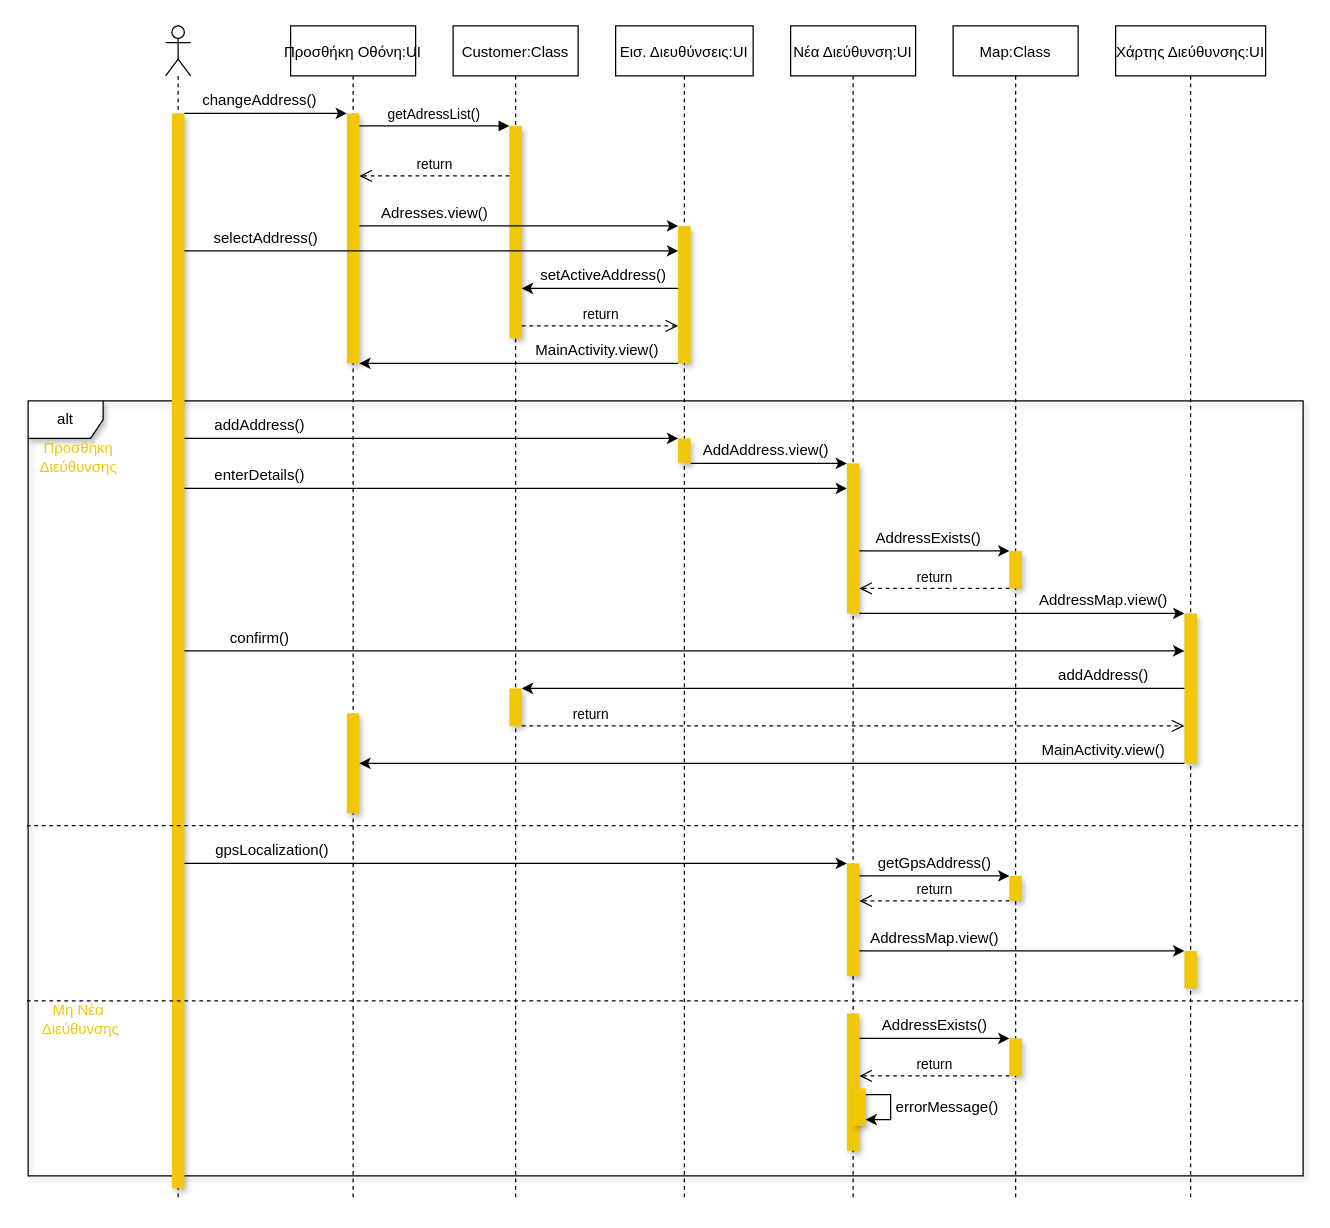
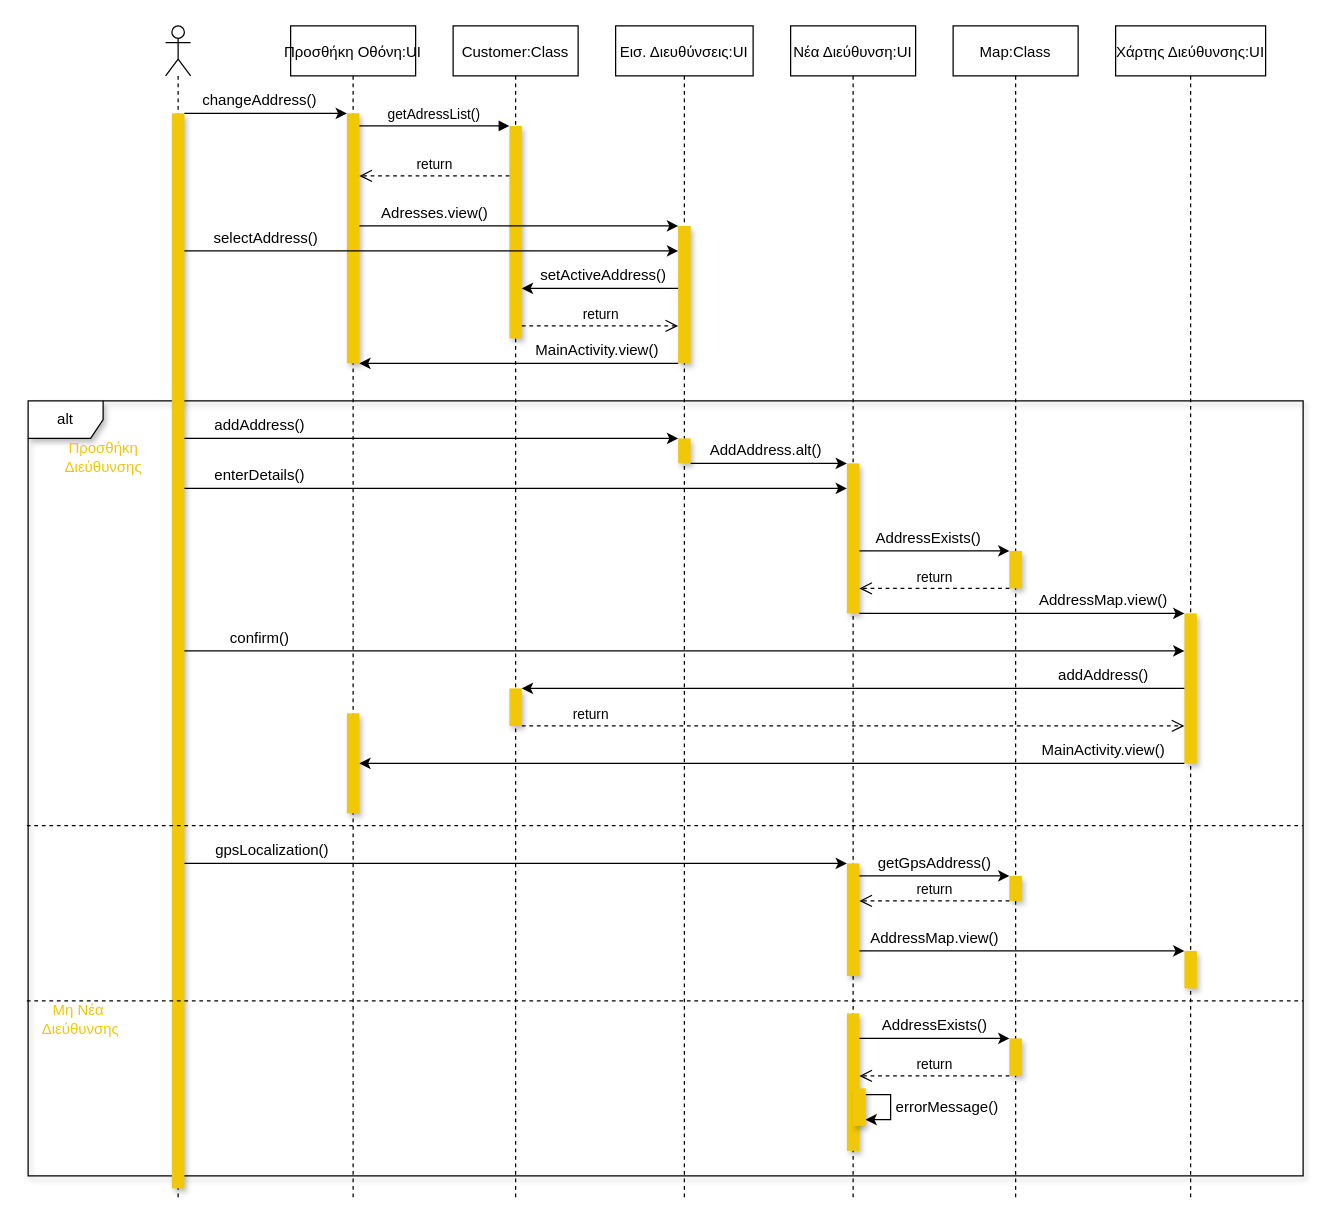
(766, 451) -> (766, 451)
(78, 457) -> (103, 457)
